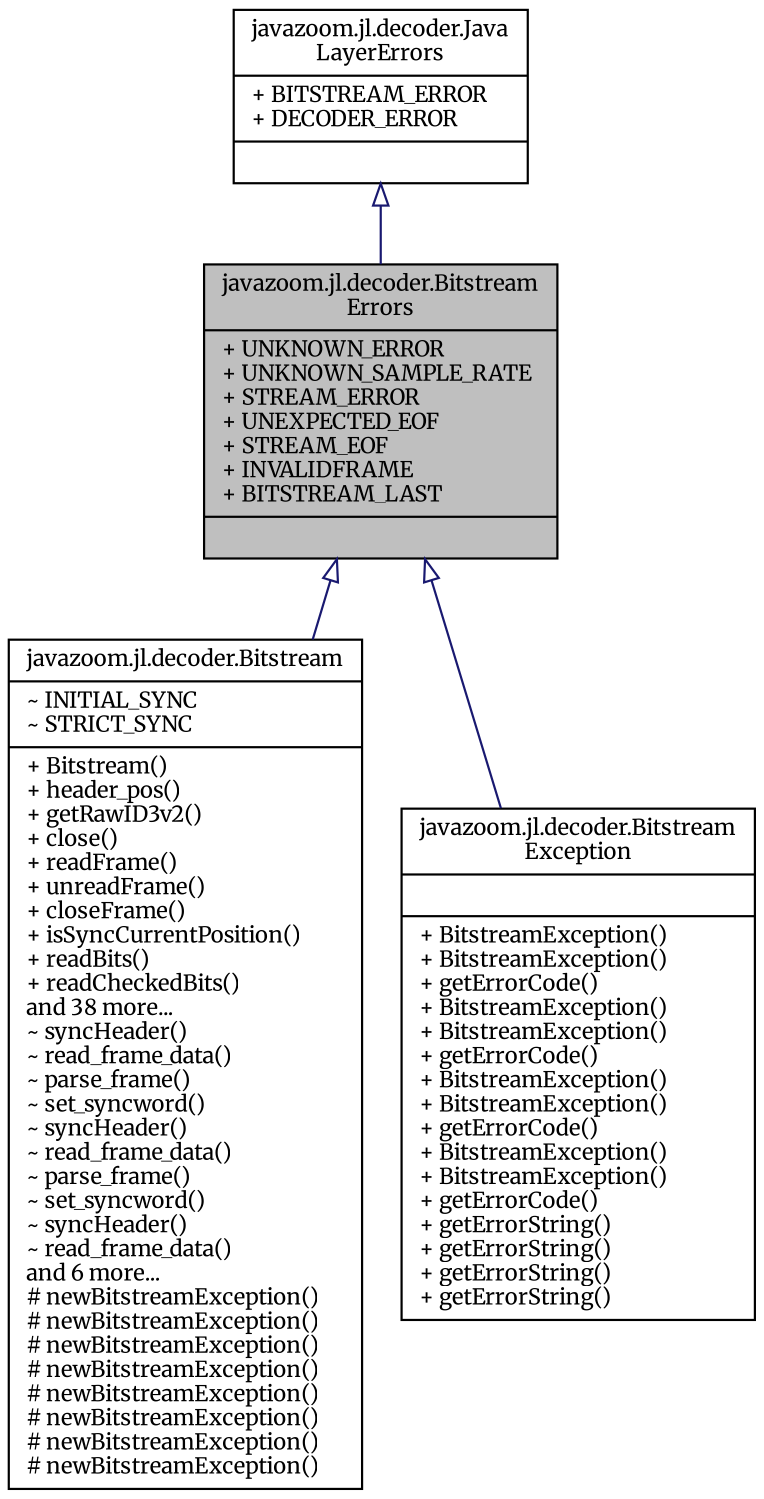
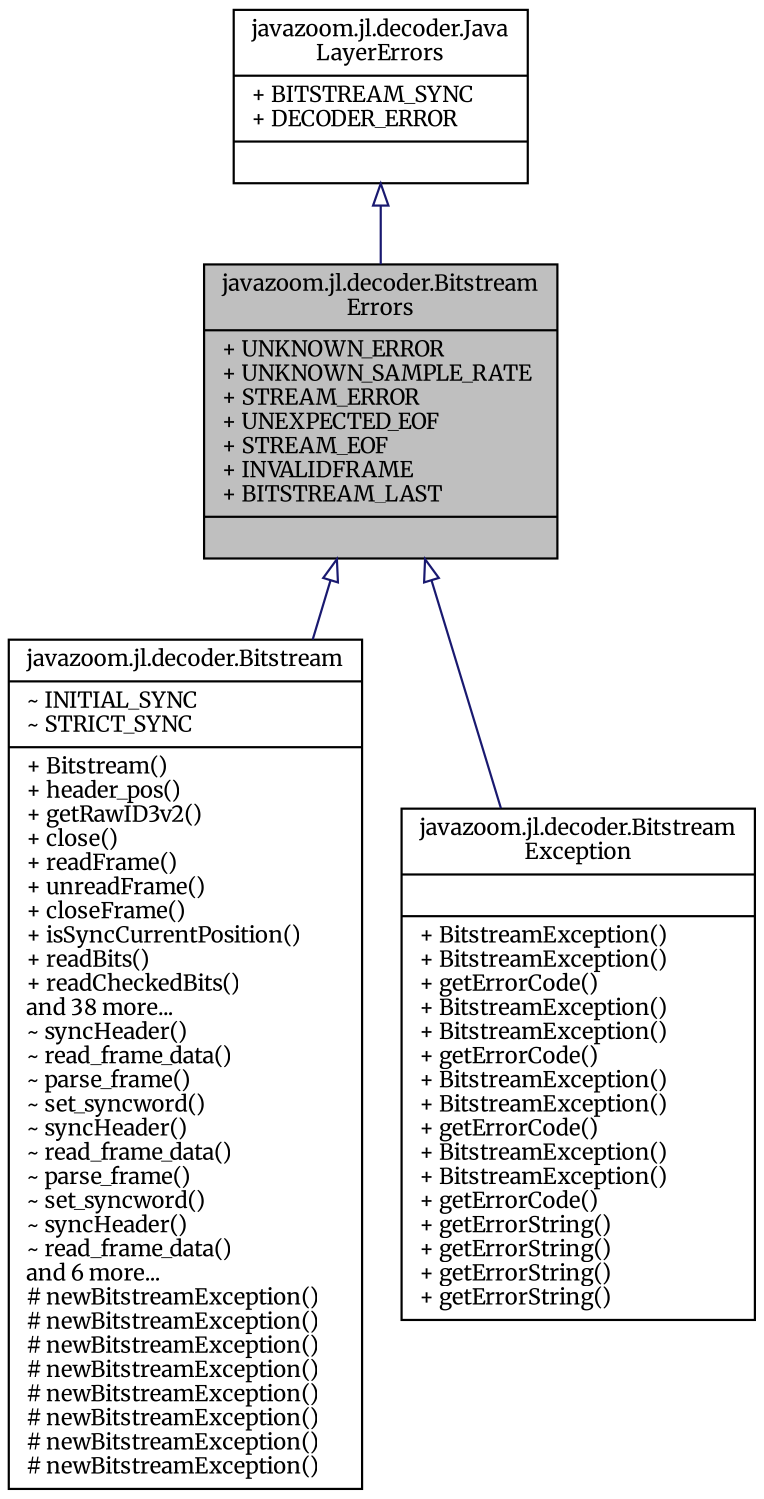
(370, 95) -> (363, 95)
